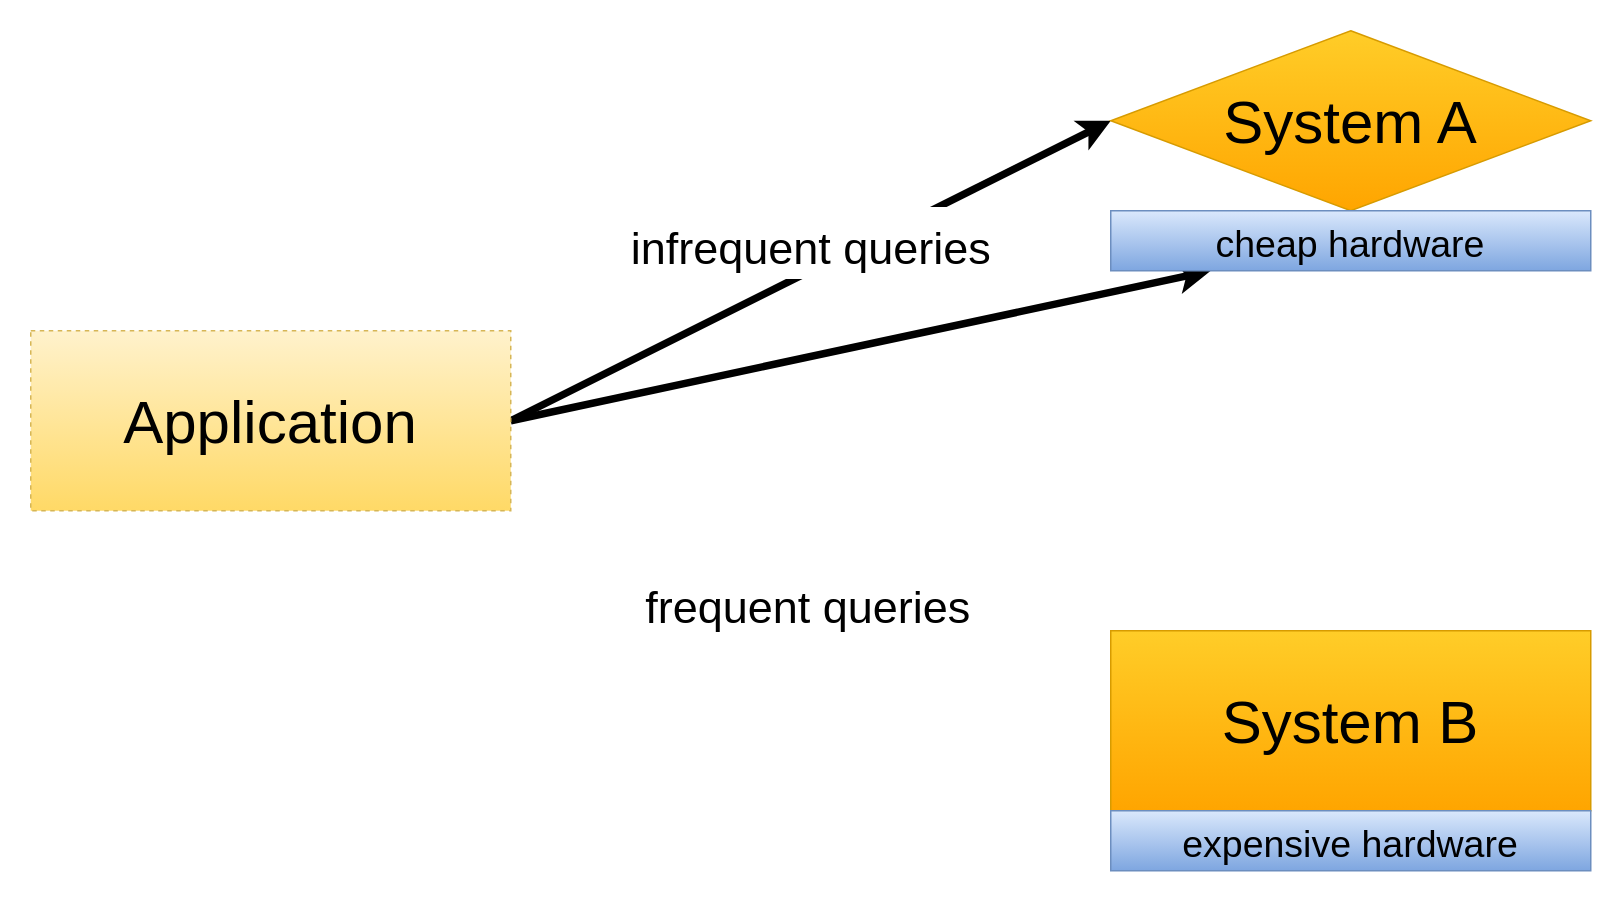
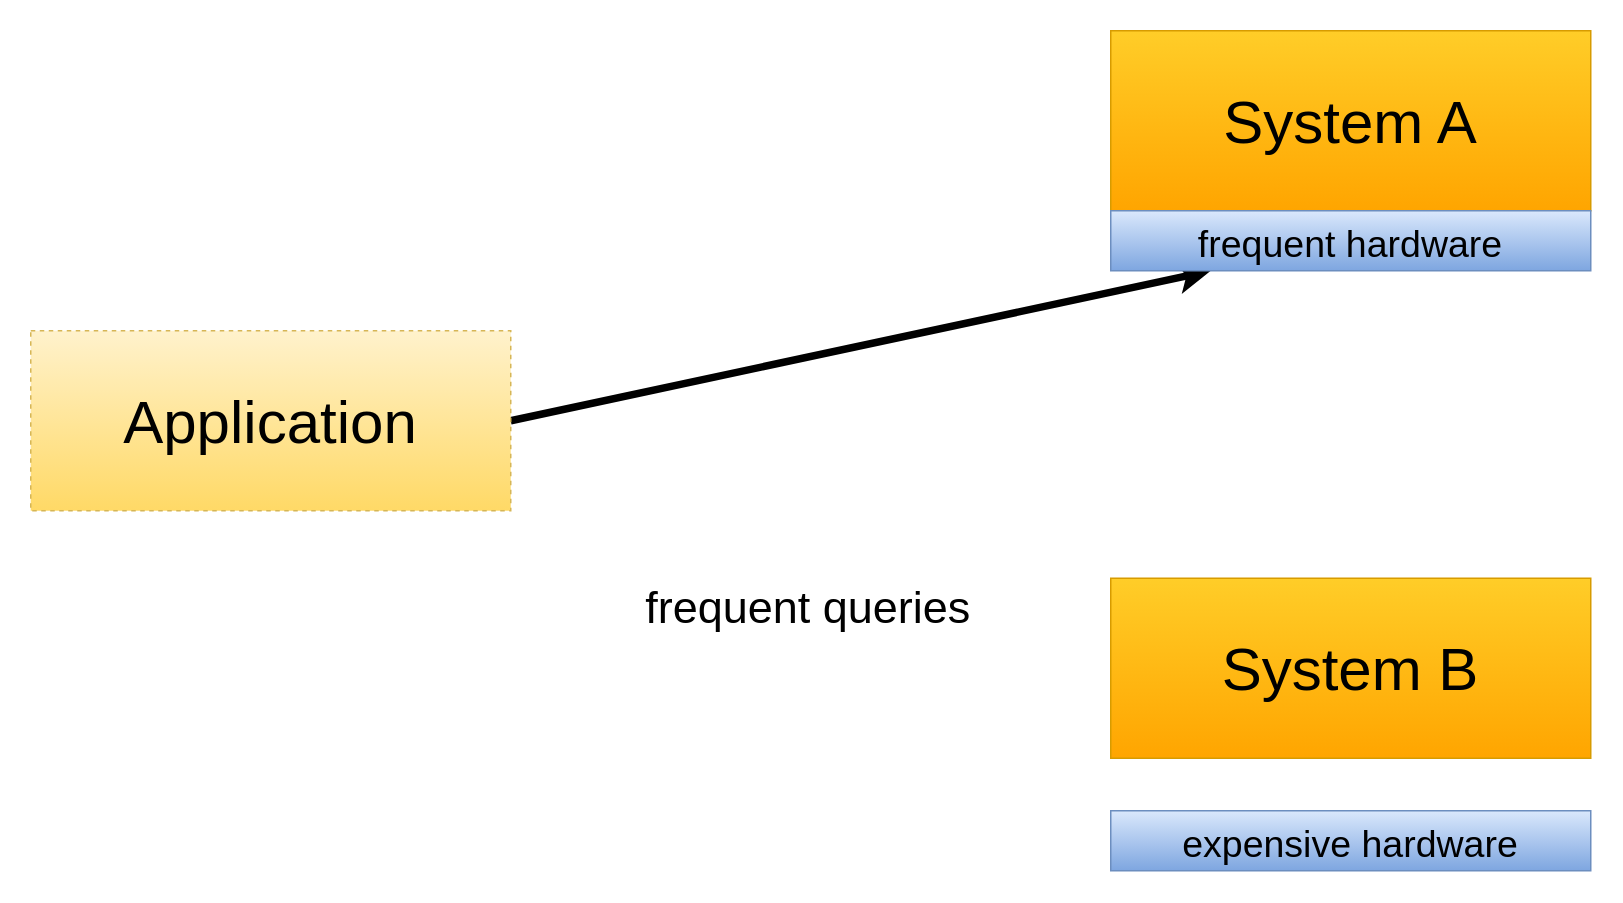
(1351, 121) -> (1351, 121)
(1351, 241) -> (1351, 241)
(658, 347) -> none
(1351, 721) -> (1351, 668)
